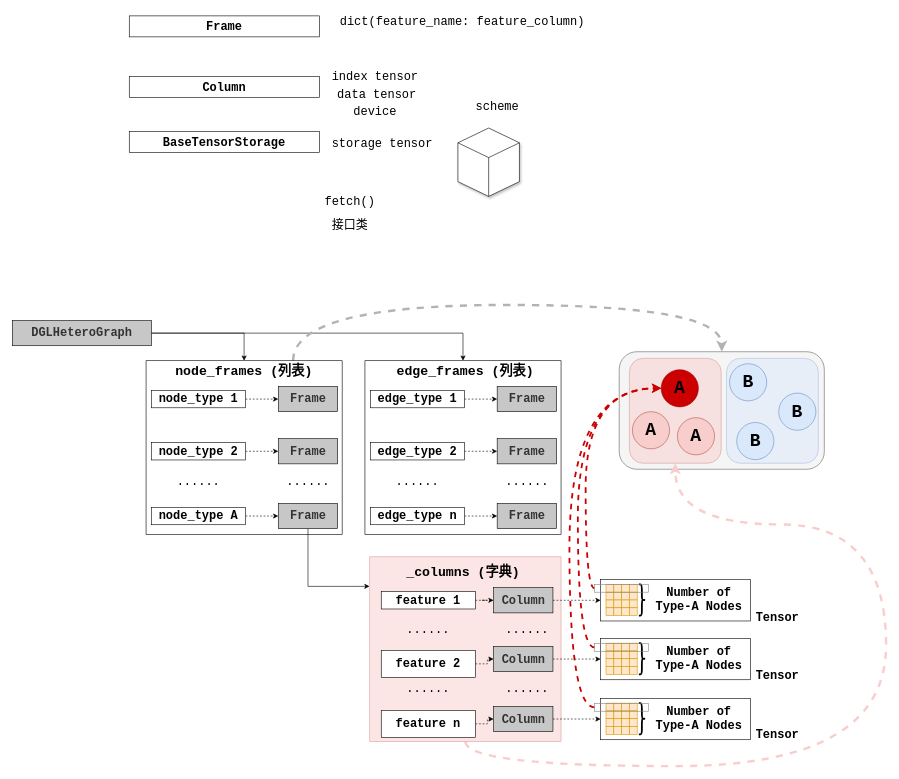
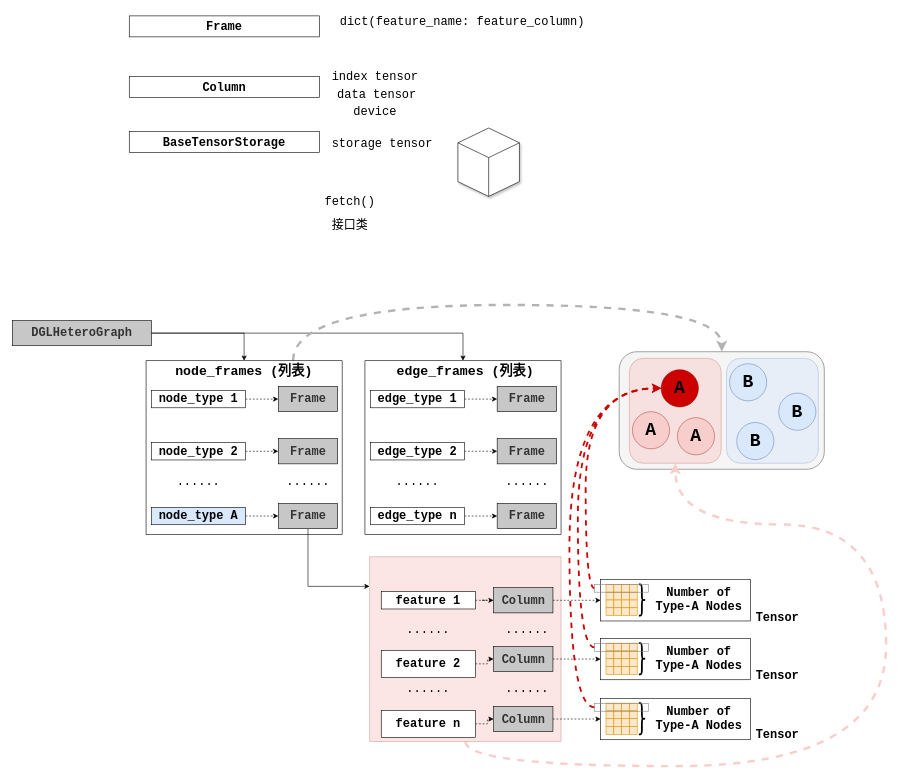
(498, 107) -> none
(199, 516) -> (199, 516)
(463, 573) -> none
